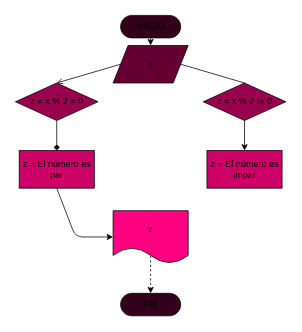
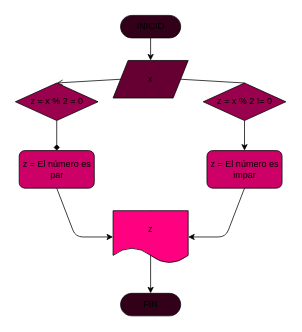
(150, 64) -> (150, 79)
(57, 169) -> (57, 169)
(244, 169) -> (244, 169)
none -> (234, 213)
(150, 272) -> (150, 272)
